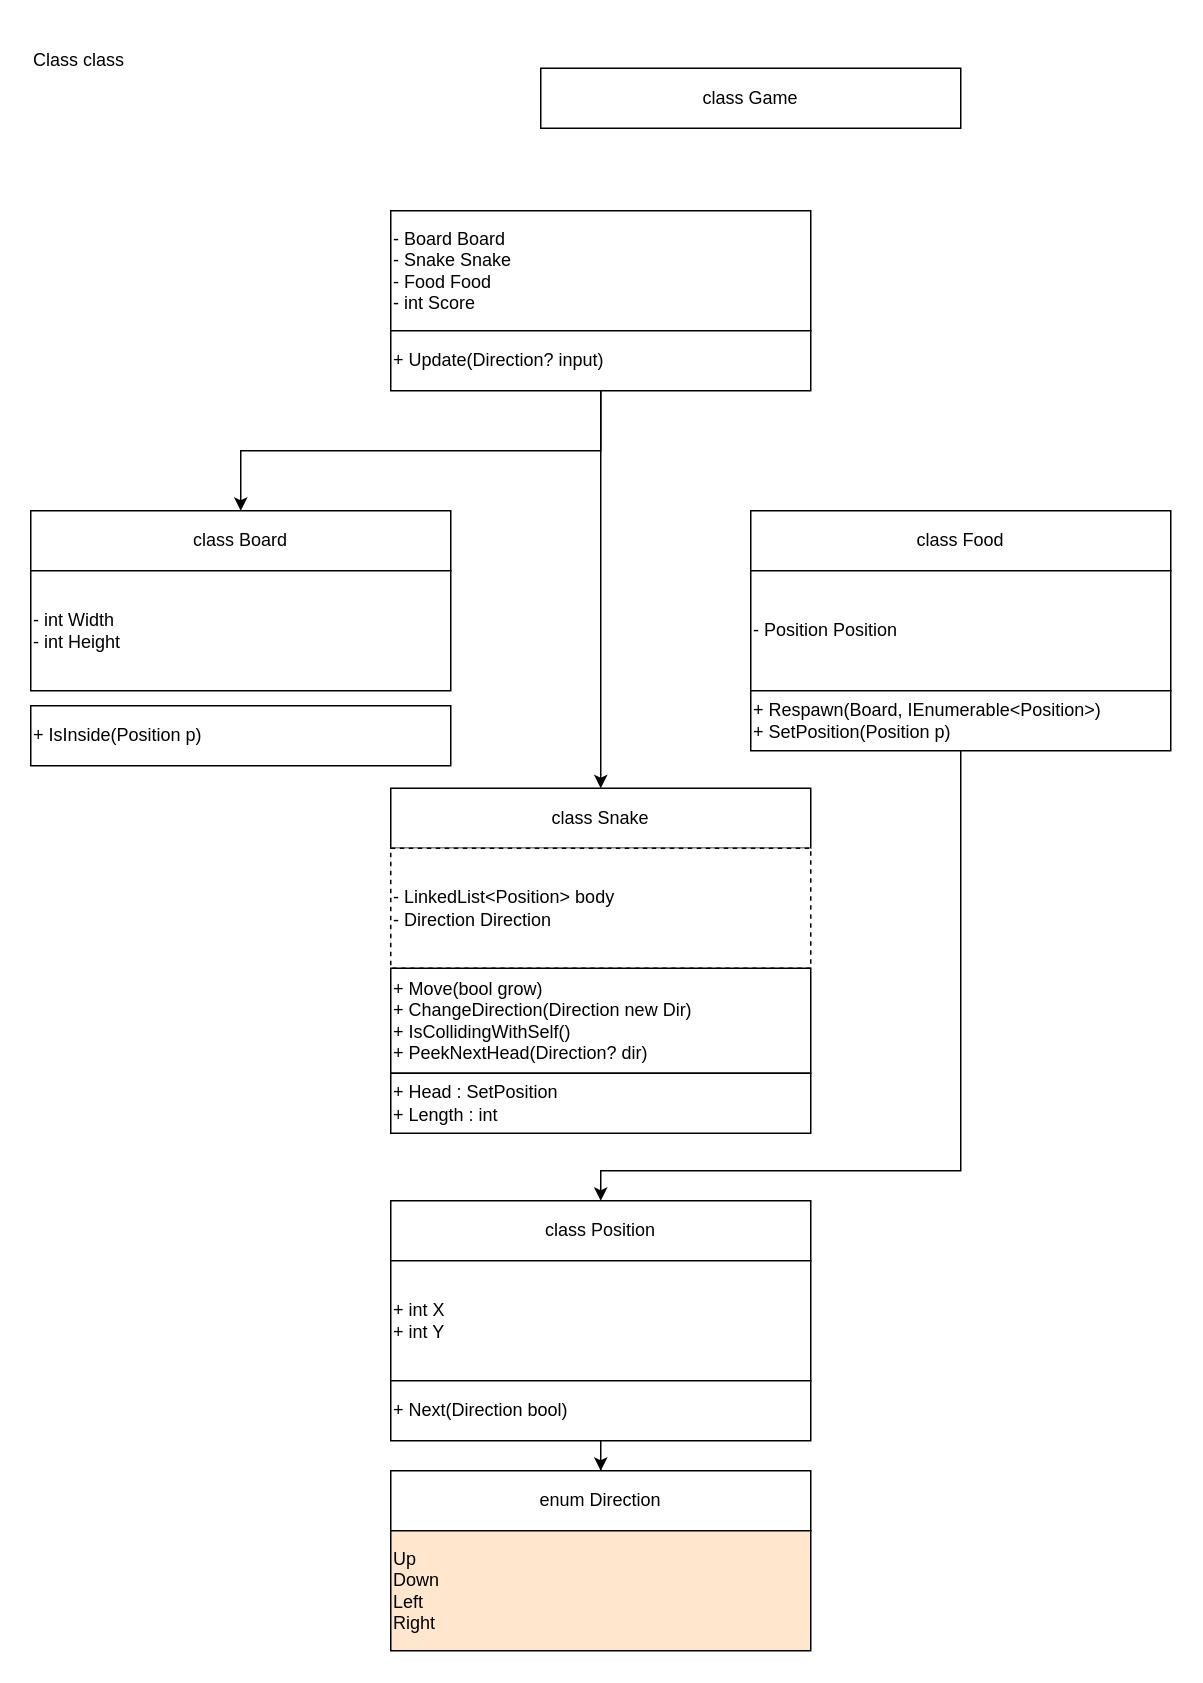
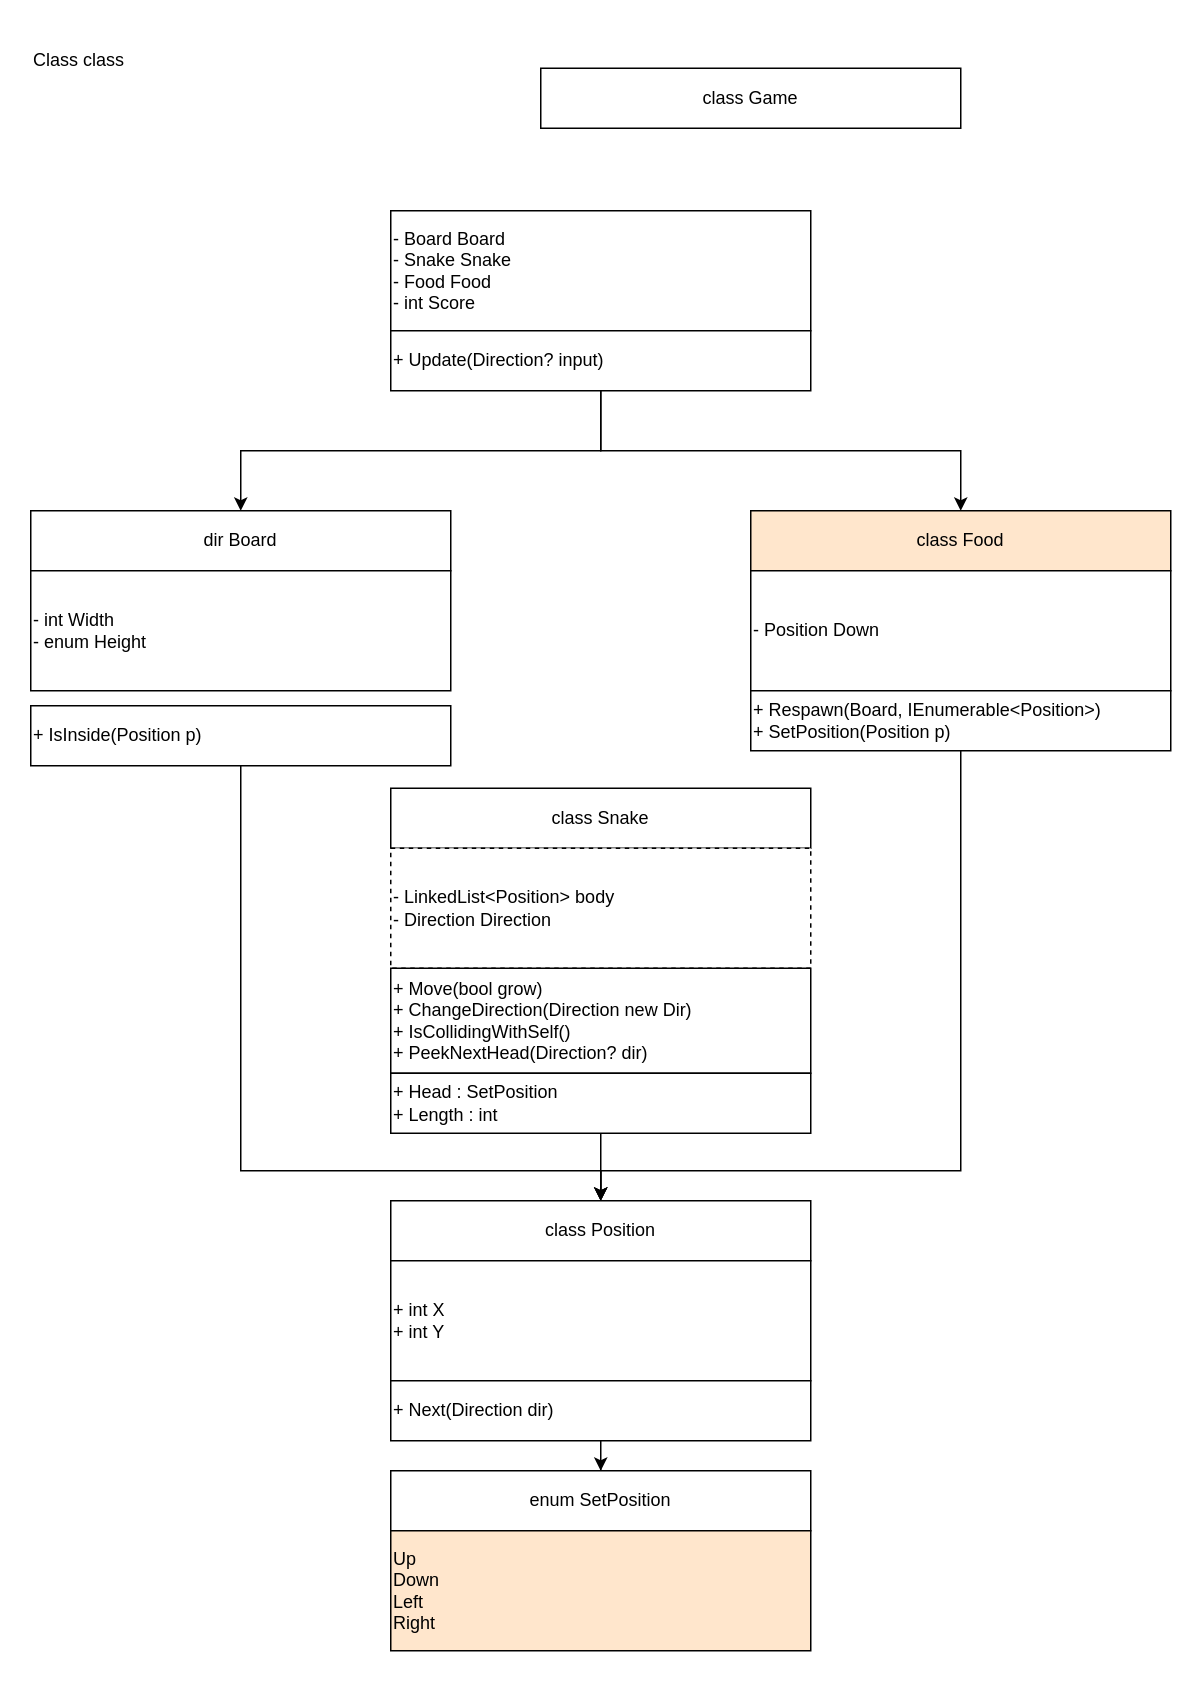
none -> (807, 451)
(241, 541) -> (241, 541)
(961, 541) -> (961, 541)
(601, 615) -> none
(85, 631) -> (92, 631)
(835, 631) -> (820, 631)
none -> (241, 1147)
none -> (601, 1150)
(493, 1411) -> (488, 1411)
(601, 1501) -> (601, 1501)
